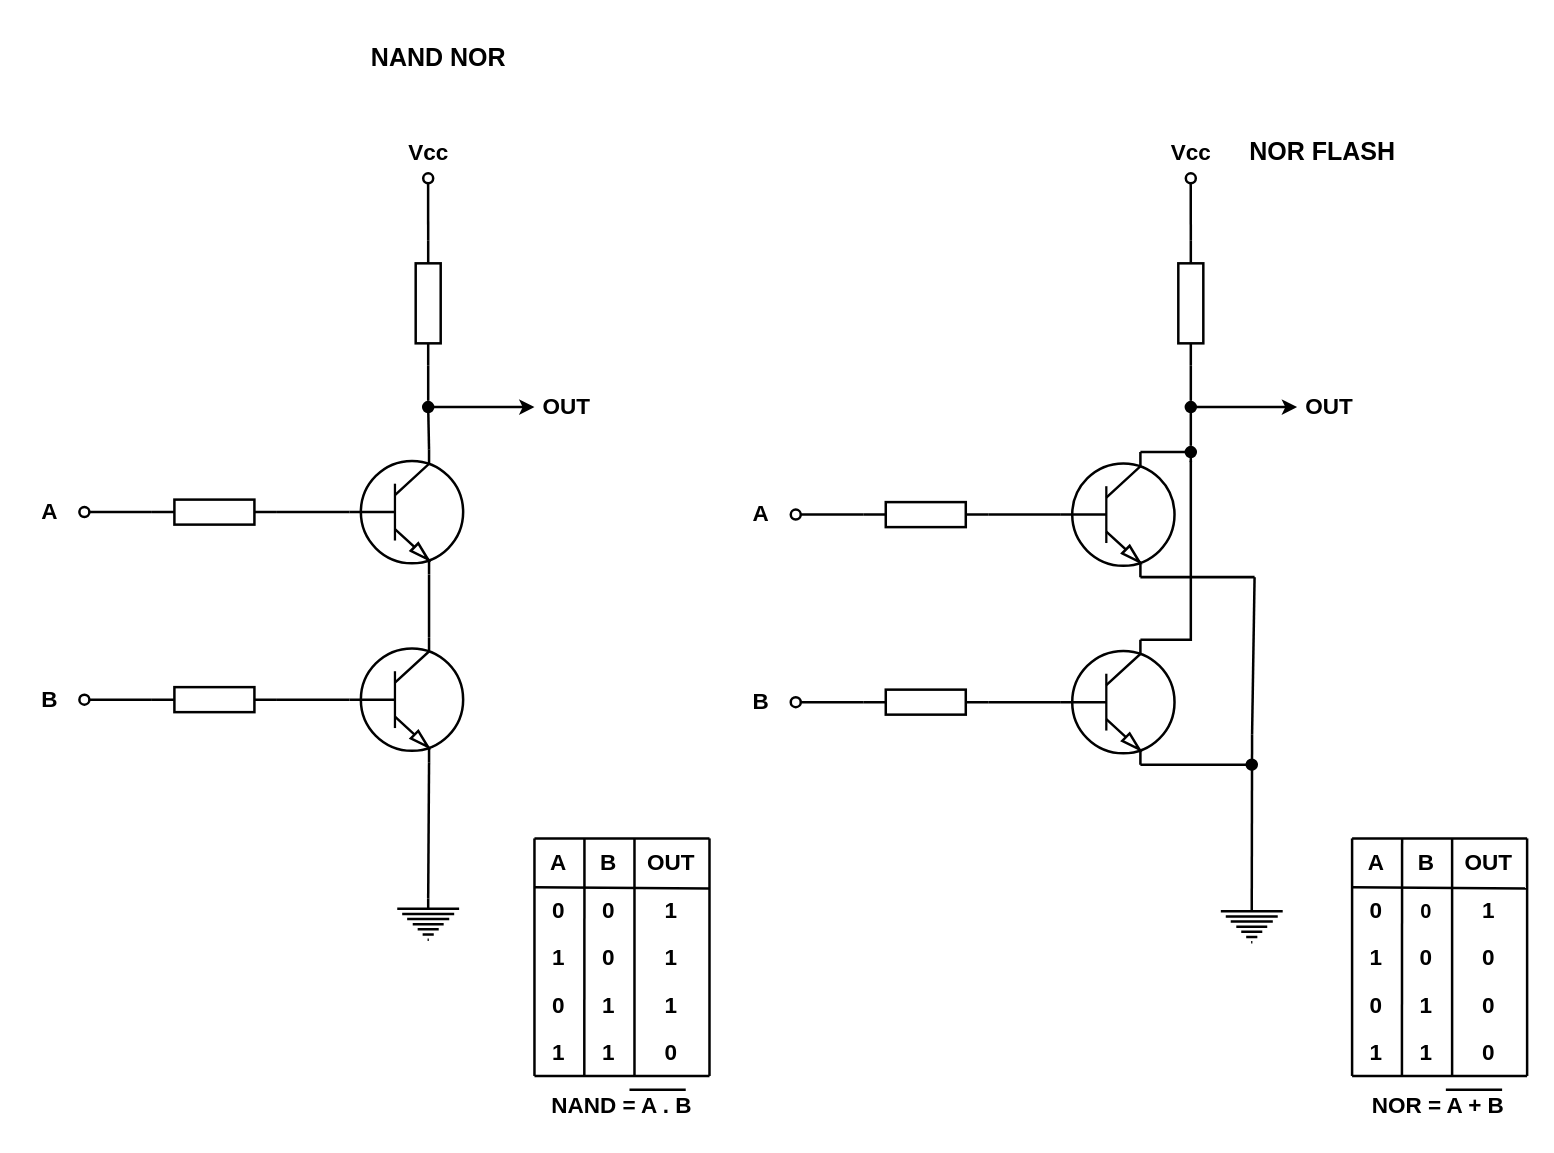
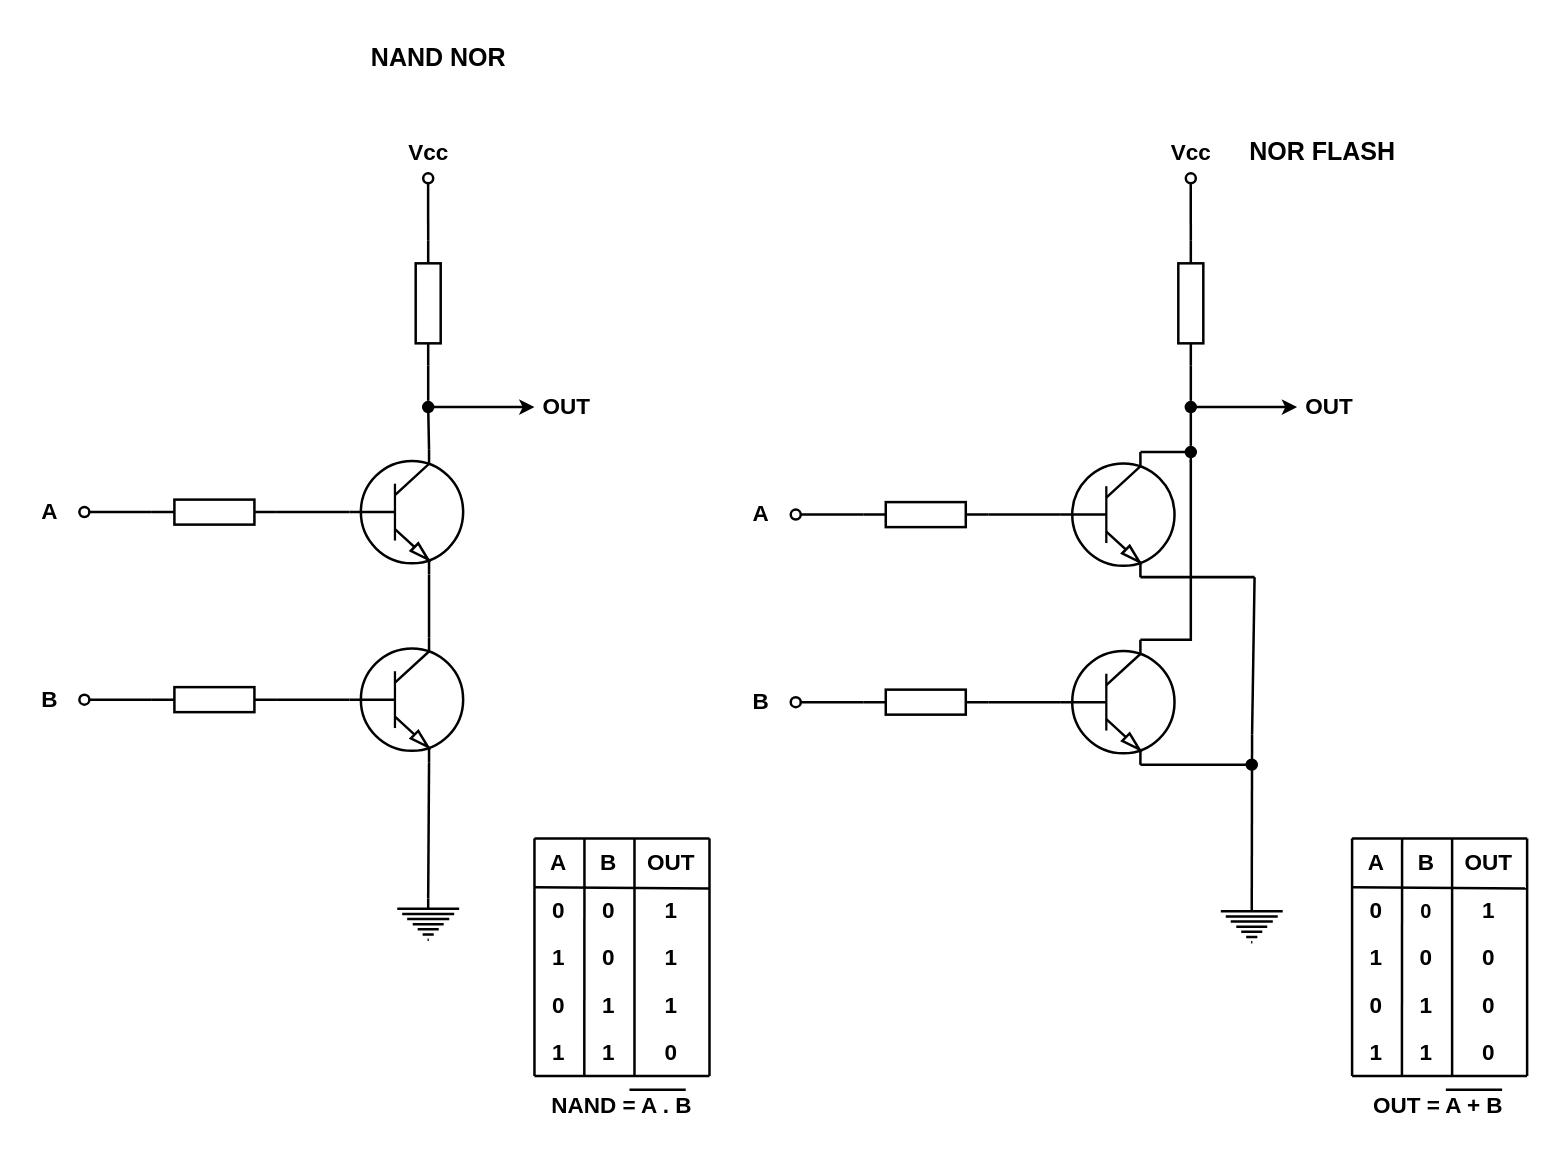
(1438, 1106) -> (1438, 1106)
